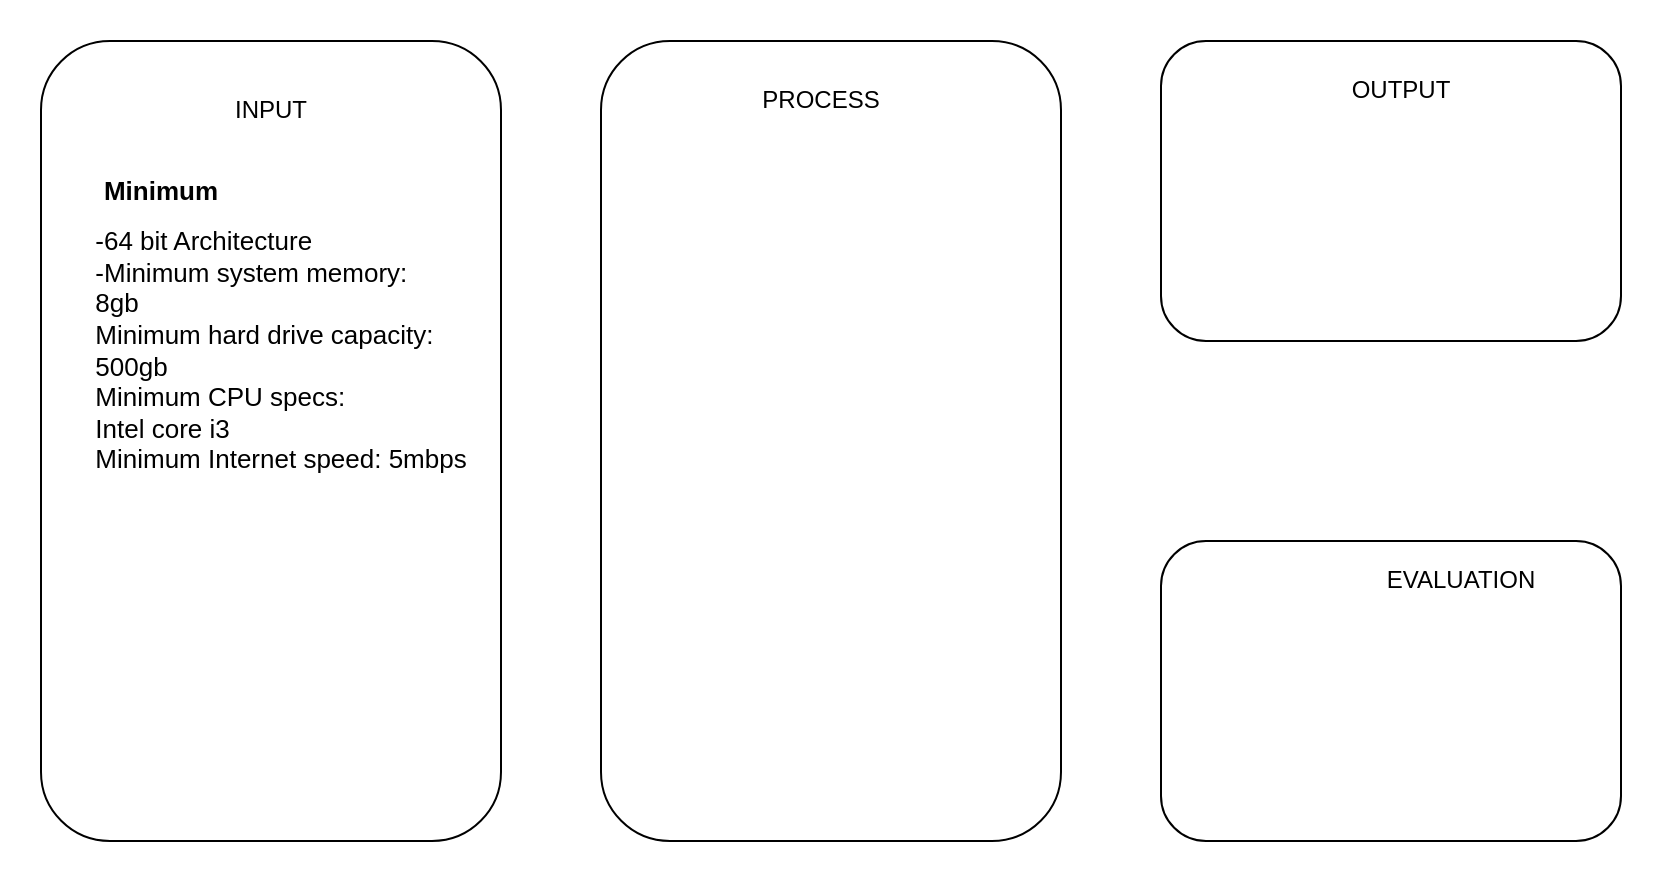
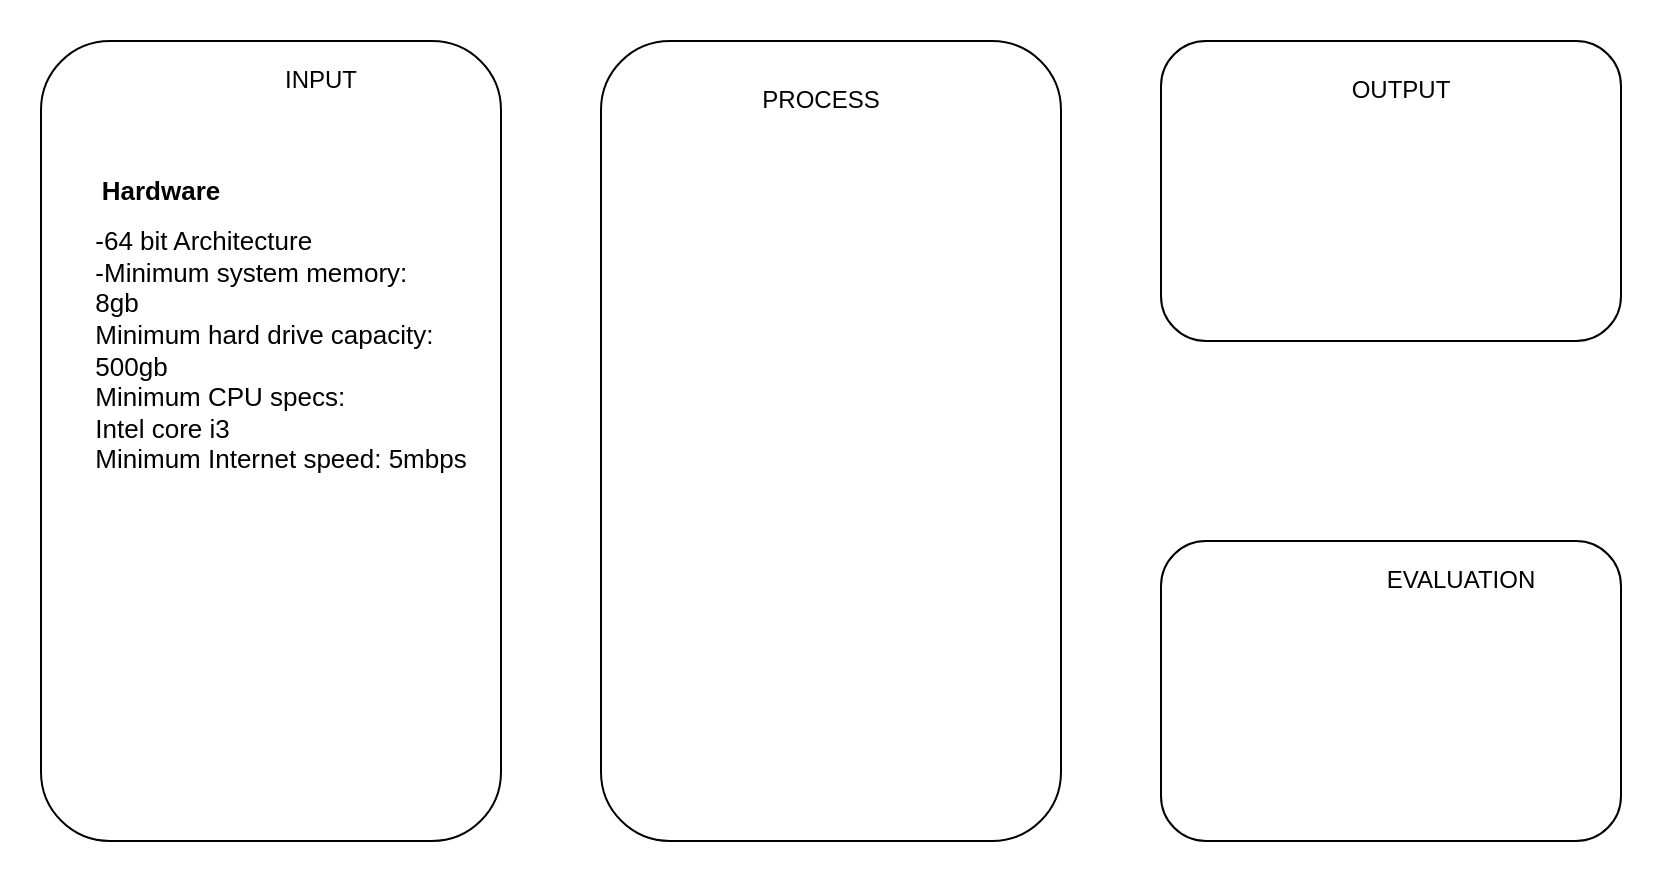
(271, 111) -> (321, 81)
(162, 191) -> (162, 191)
